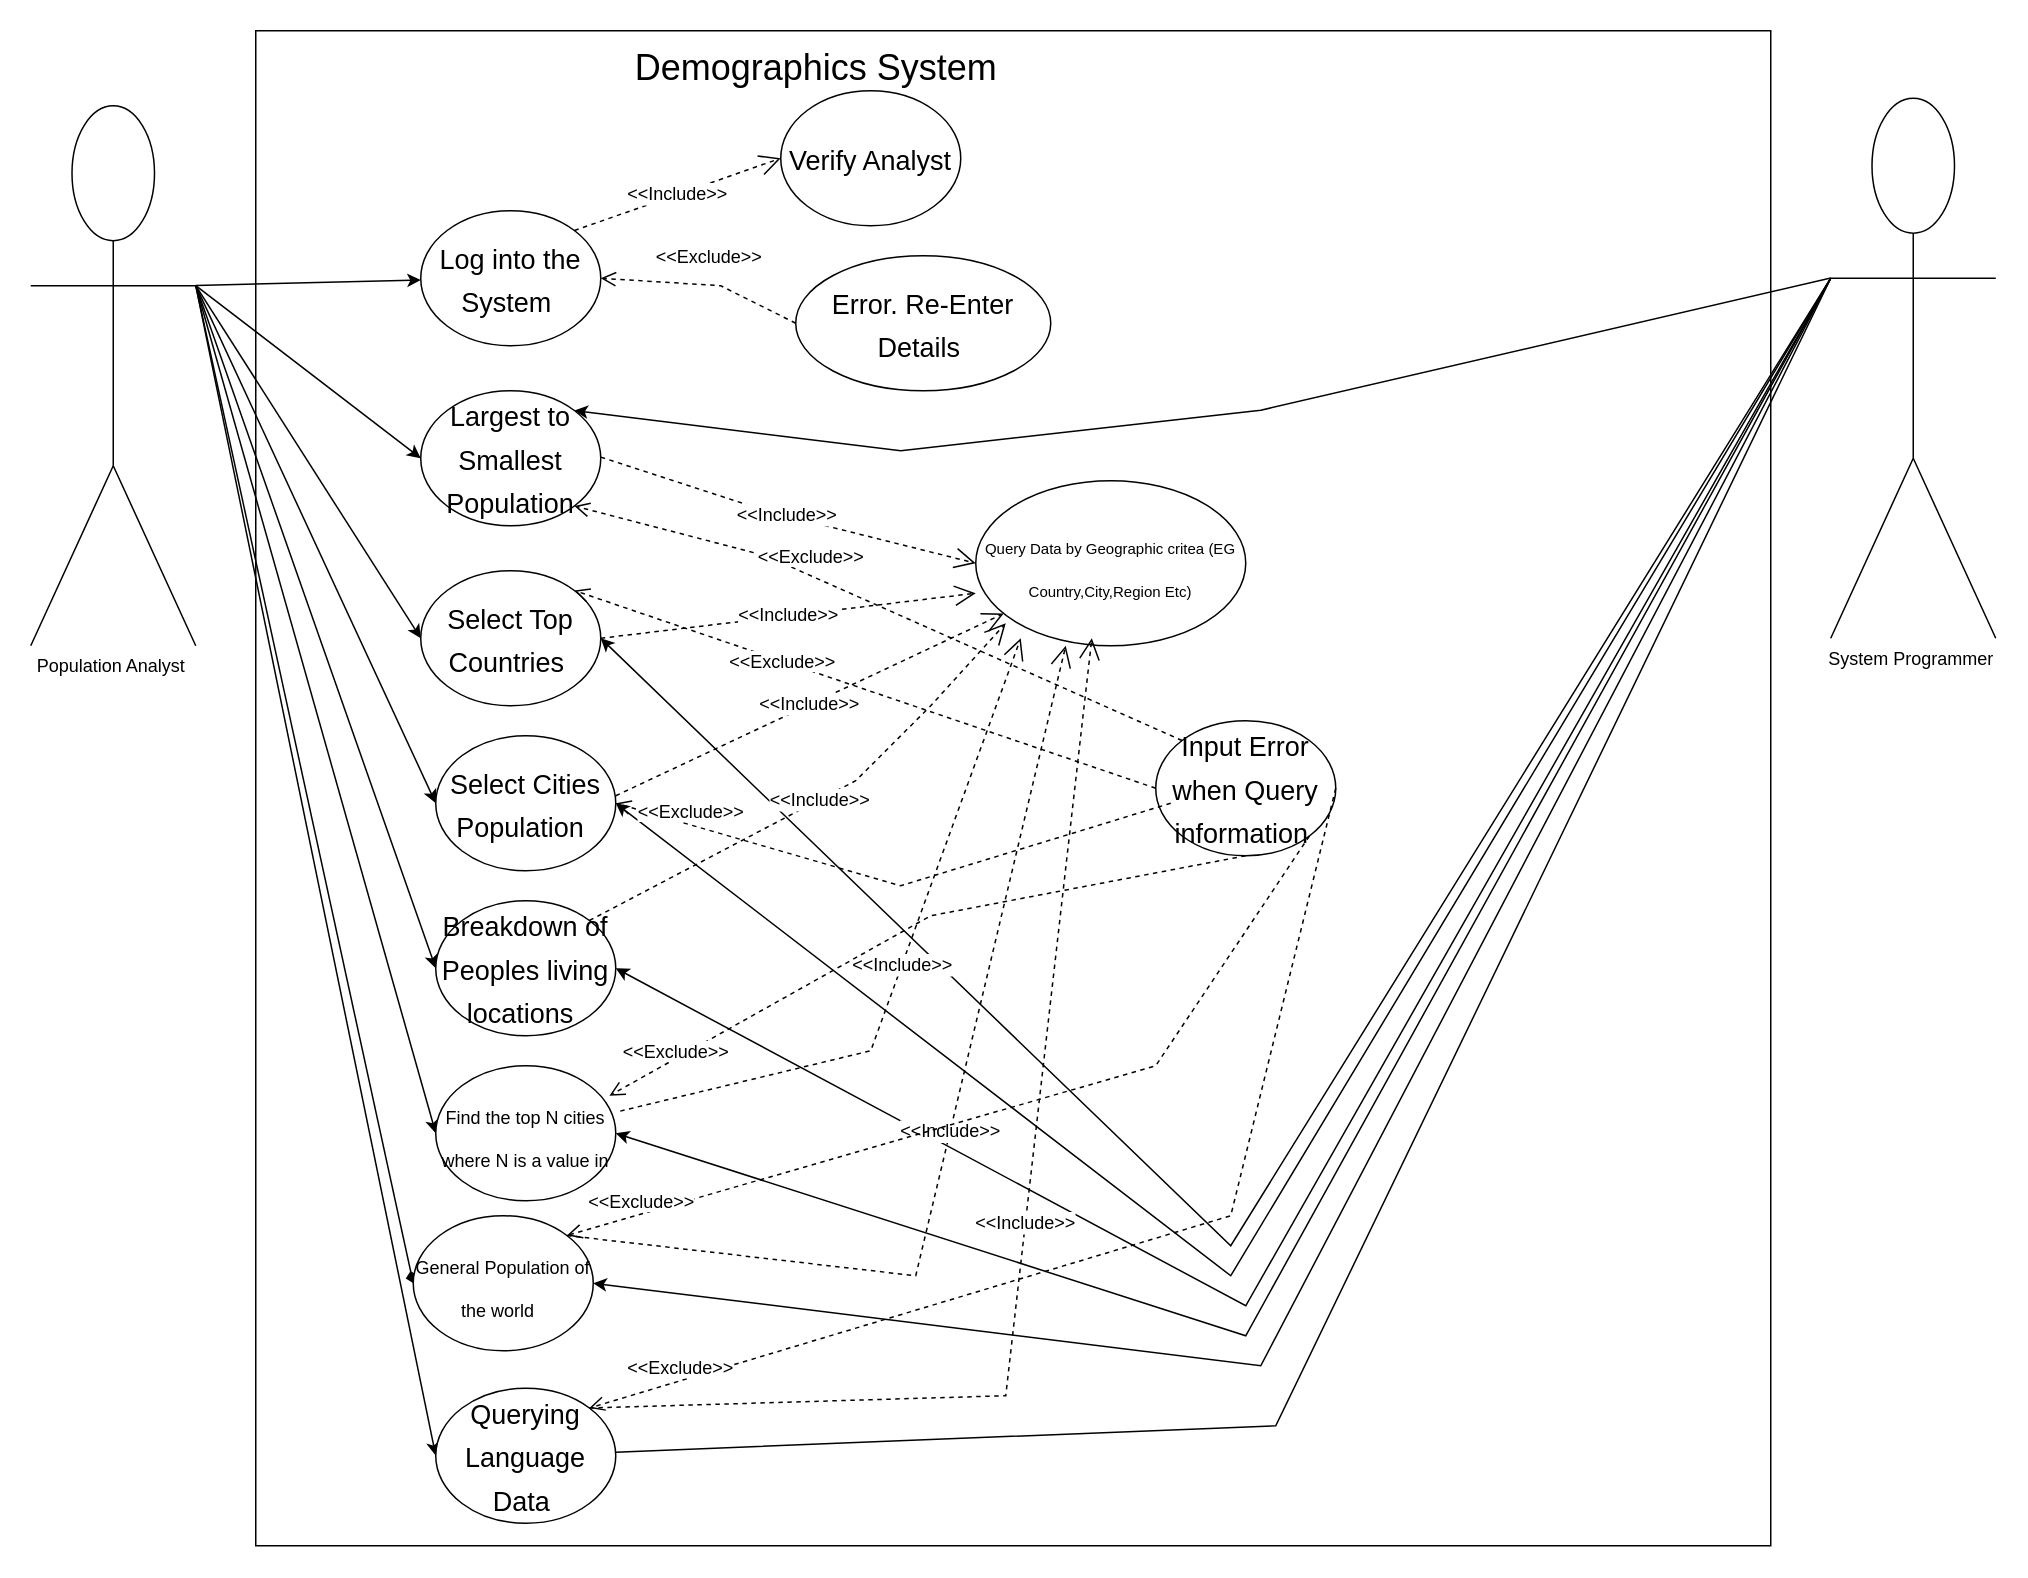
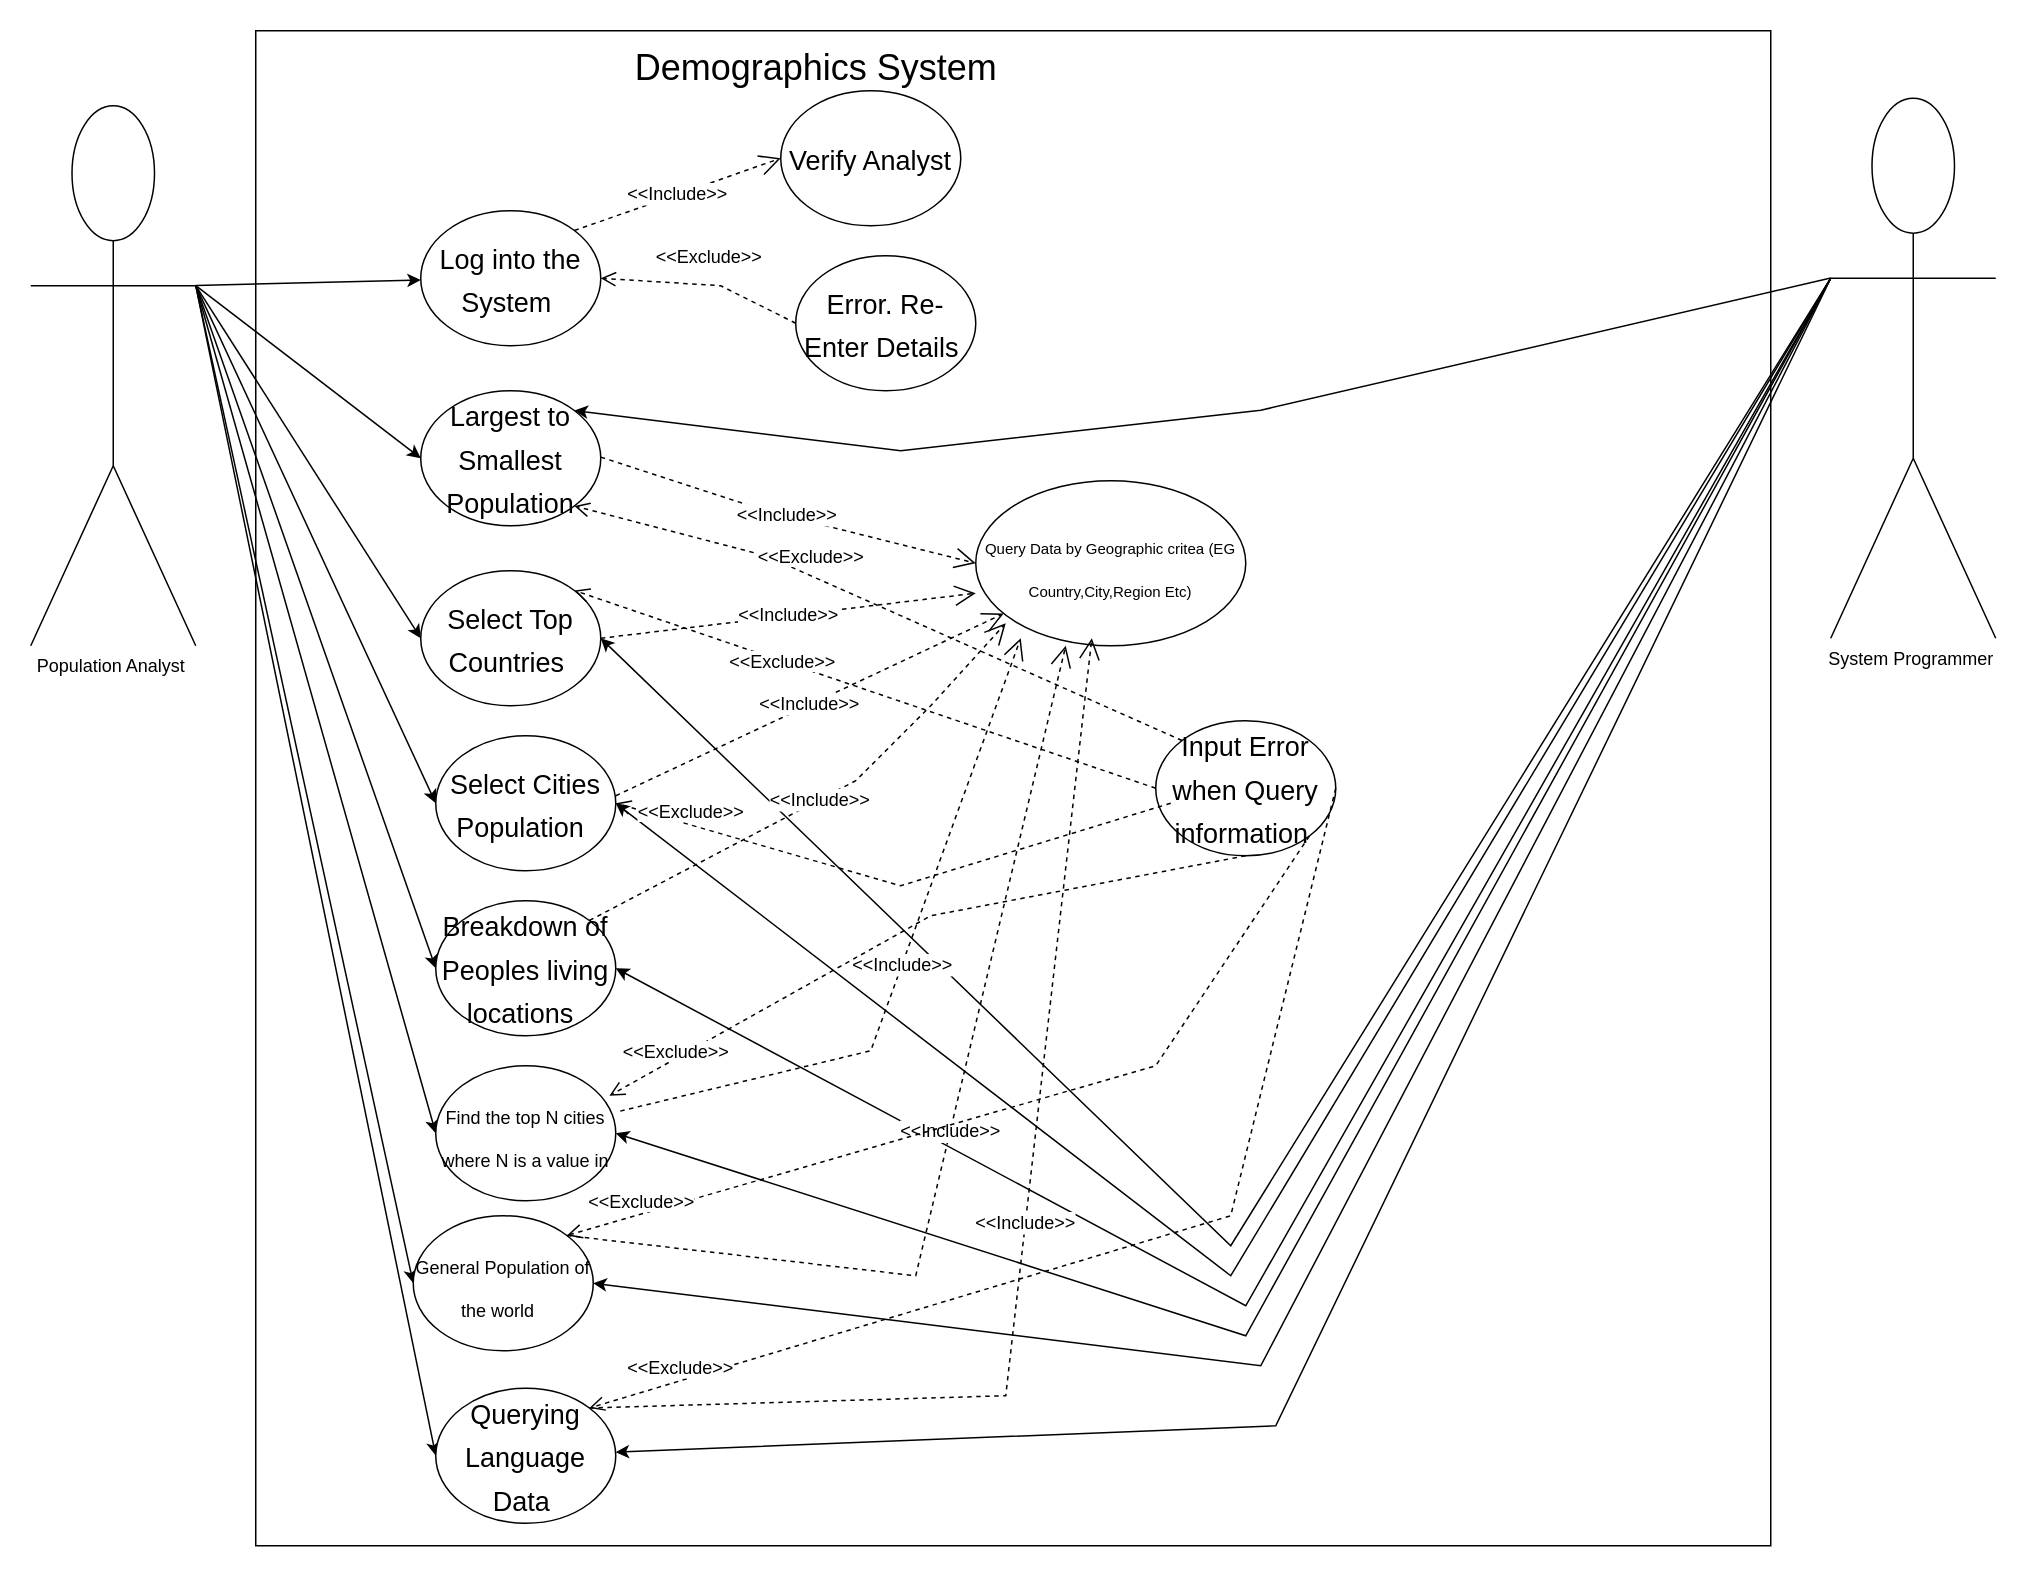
(923, 323) -> (886, 323)
(411, 1271) -> (411, 1272)
(623, 1452) -> (627, 1452)
